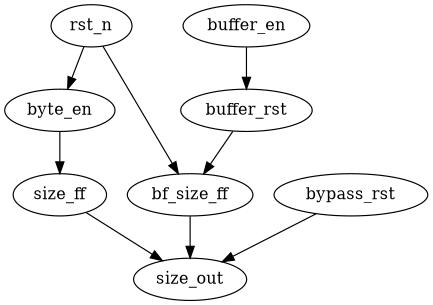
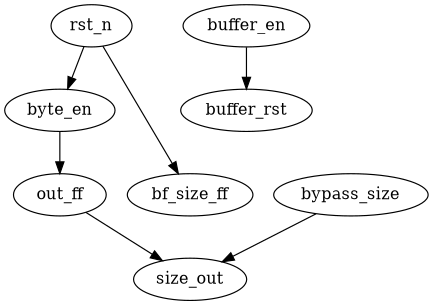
(222, 148) -> none
(60, 195) -> (60, 195)
(351, 195) -> (351, 195)
(190, 231) -> none
